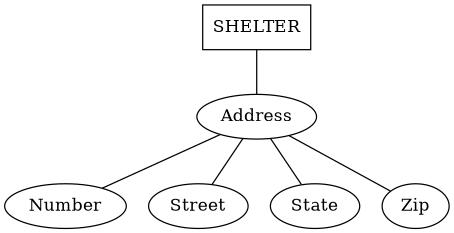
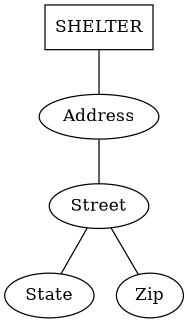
(286, 161) -> (74, 251)
(340, 163) -> (125, 251)
(65, 206) -> none
